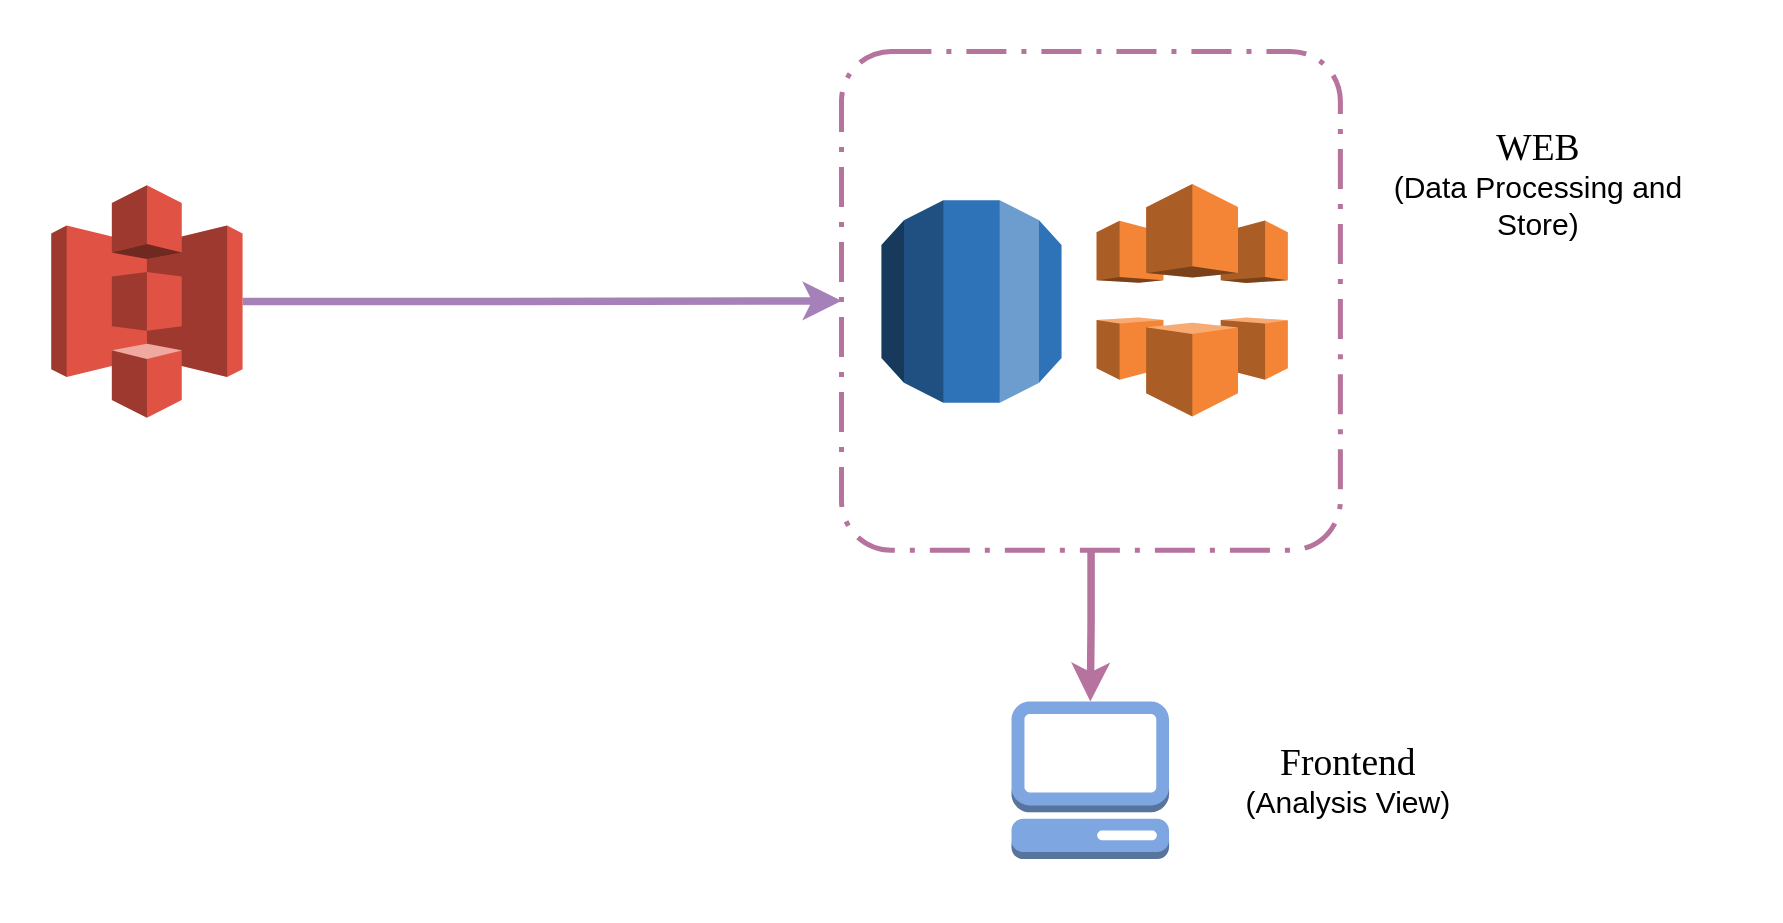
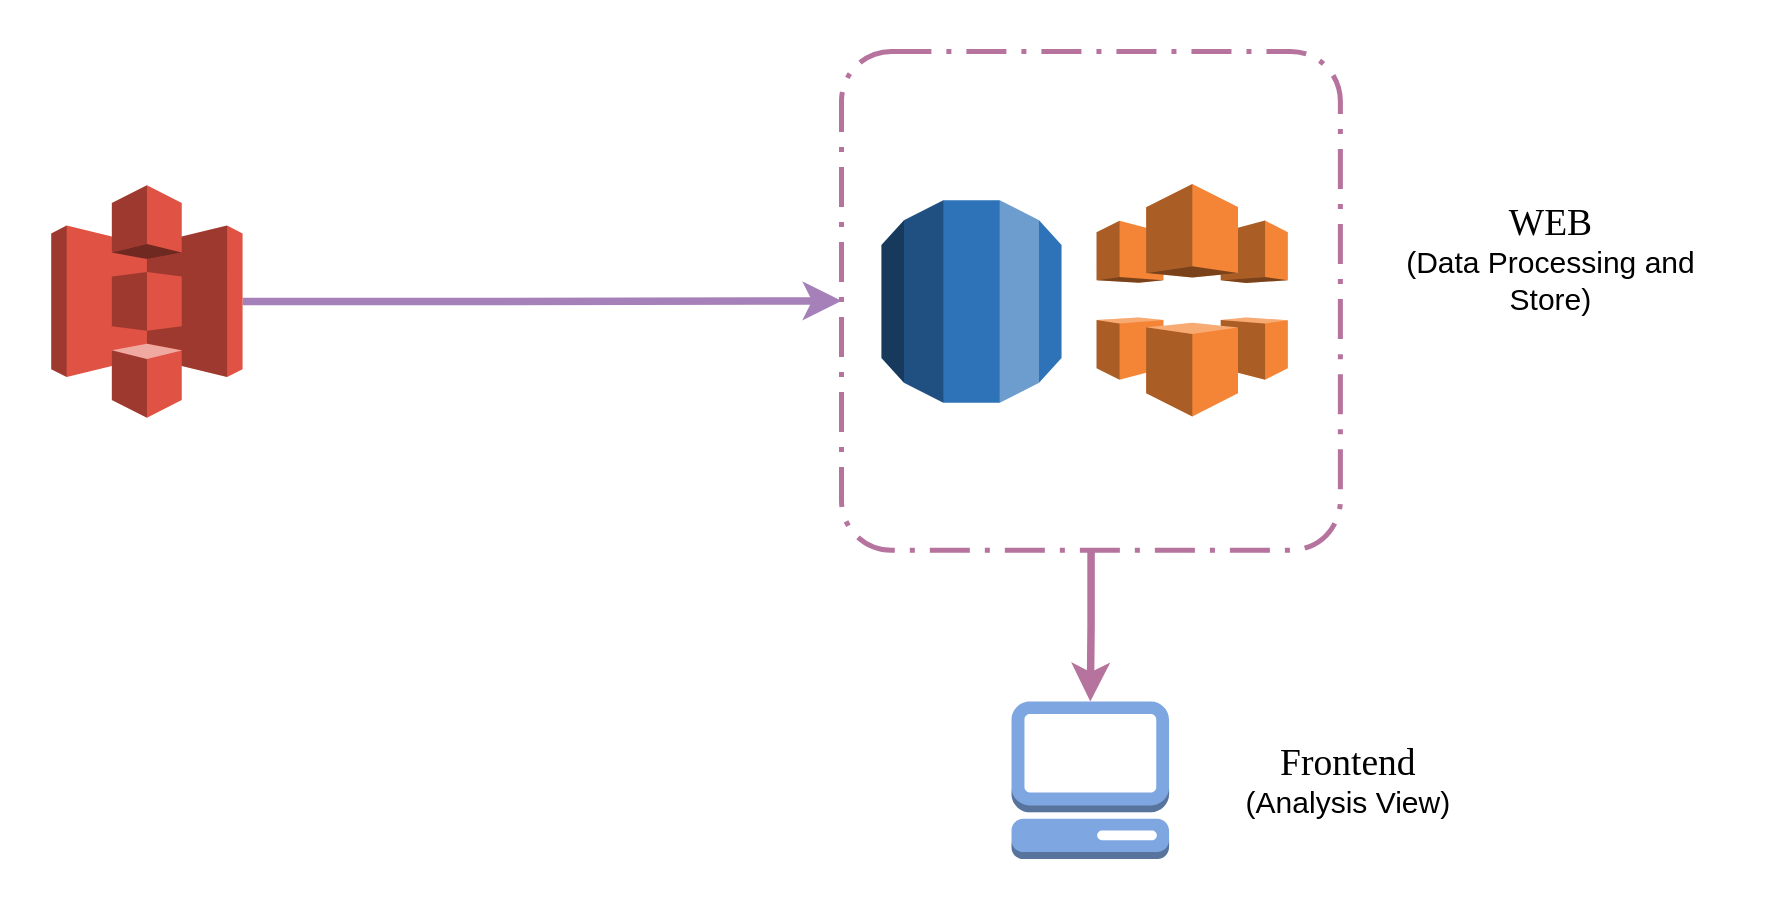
(1539, 184) -> (1551, 259)
